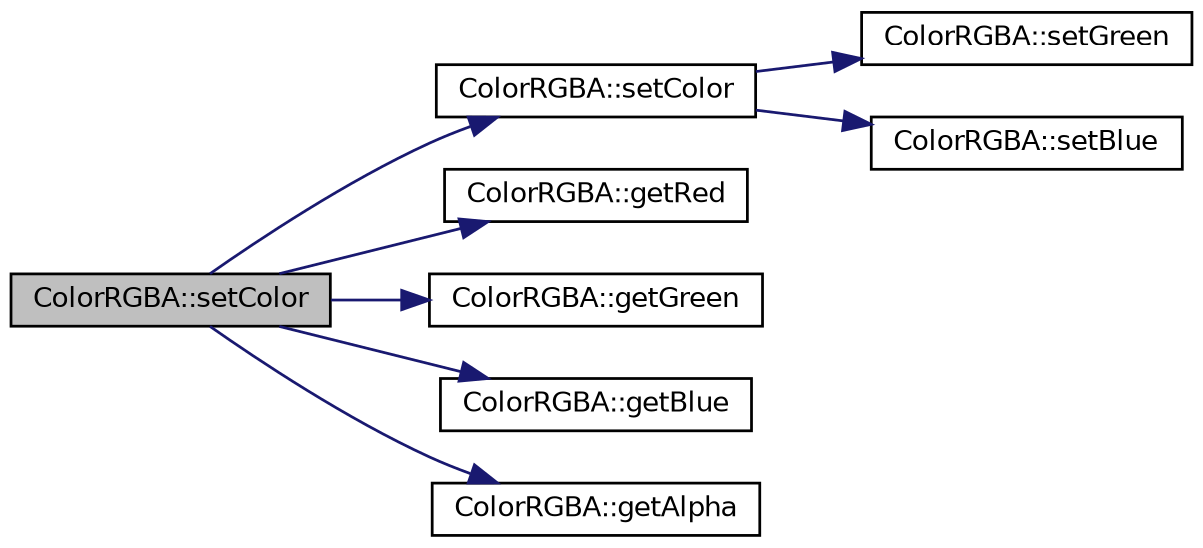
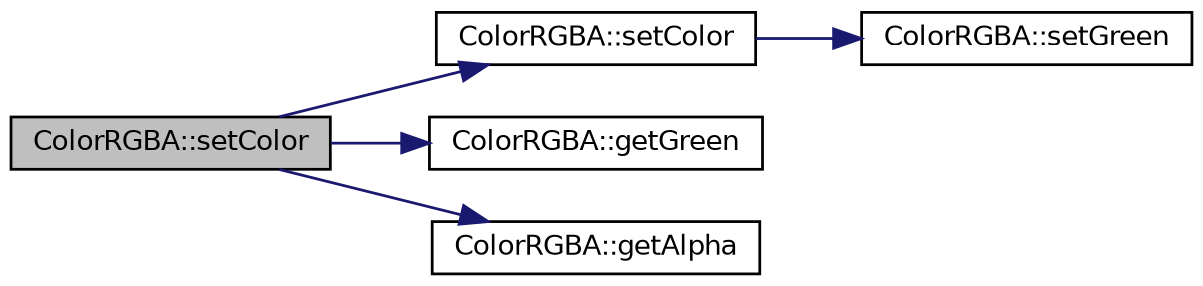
(1027, 143) -> none
(596, 195) -> none
(596, 405) -> none
